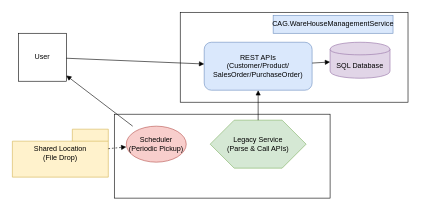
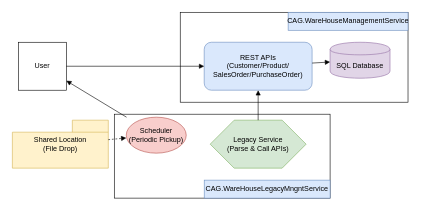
(333, 24) -> (348, 21)
(42, 57) -> (42, 66)
(156, 144) -> (156, 135)
(60, 153) -> (60, 144)
none -> (267, 189)
